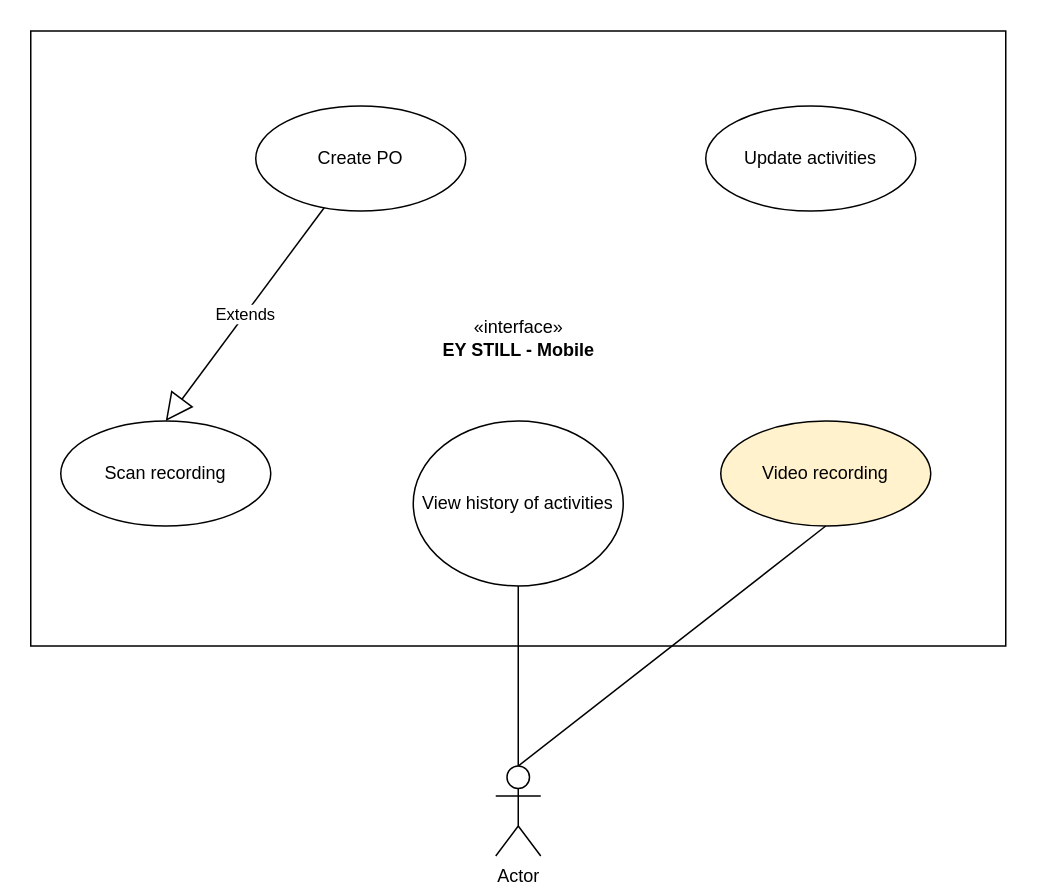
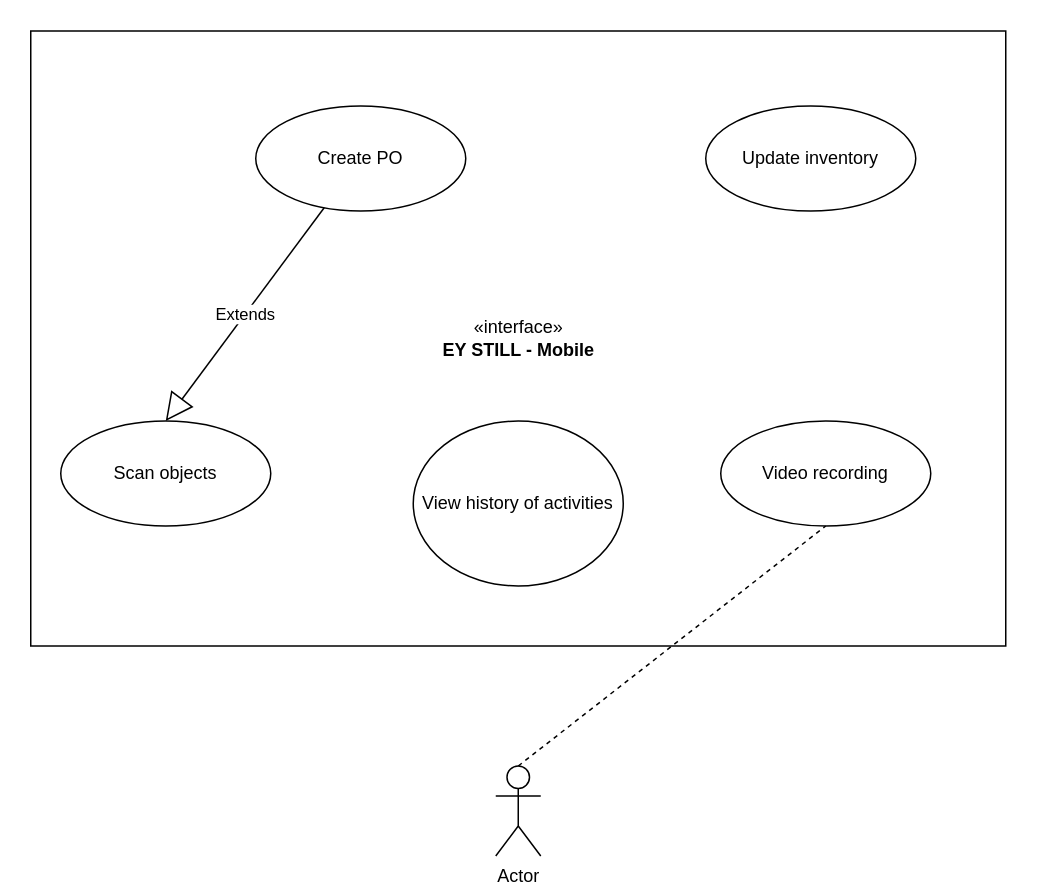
(811, 158) -> (811, 158)
(166, 473) -> (166, 473)
(826, 473) -> (826, 473)
(671, 646) -> (671, 646)
(518, 674) -> none
